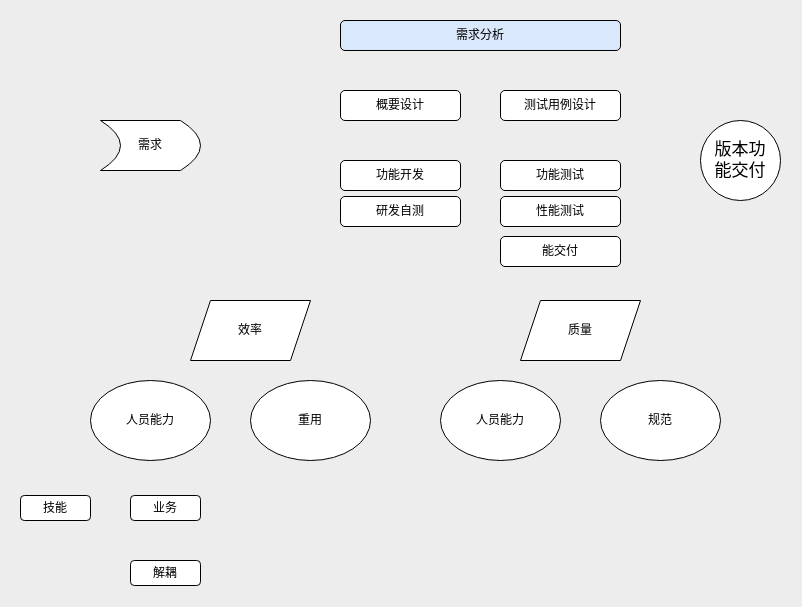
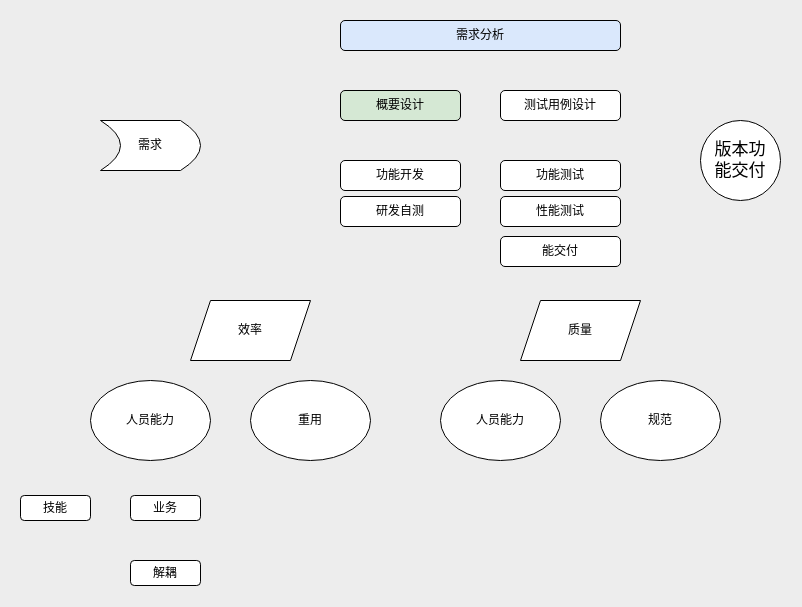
(401, 106) -> (401, 106)
